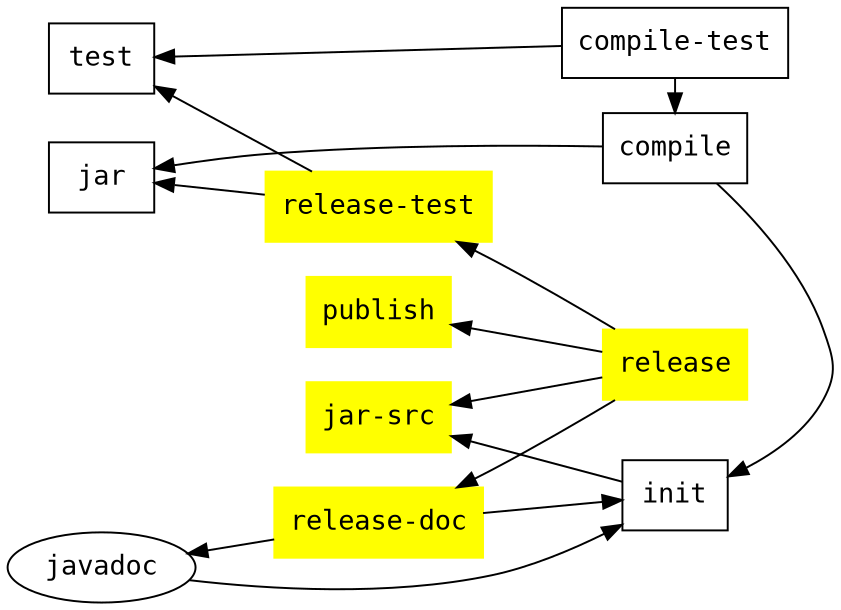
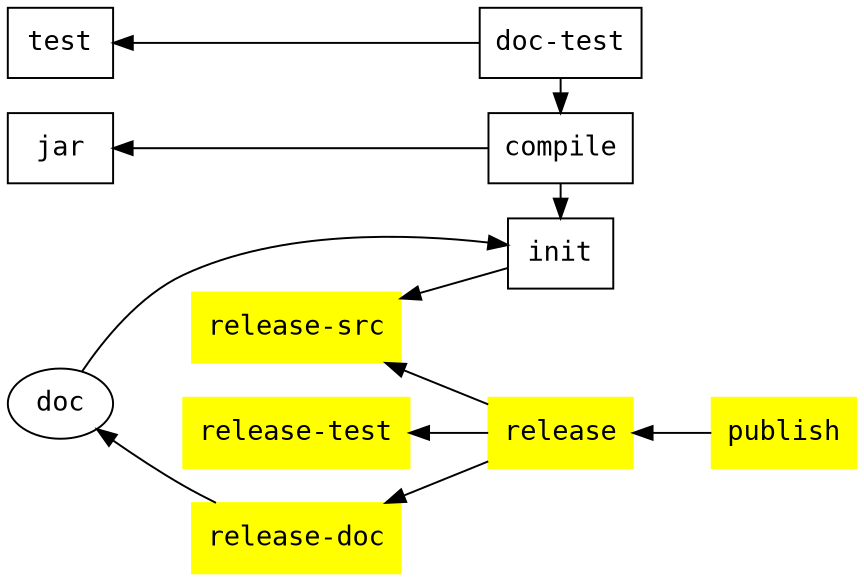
(675, 43) -> (561, 43)
(242, 134) -> none
(220, 190) -> none
(537, 340) -> (682, 433)
(379, 417) -> (296, 328)
(543, 507) -> none
(102, 567) -> (60, 404)
